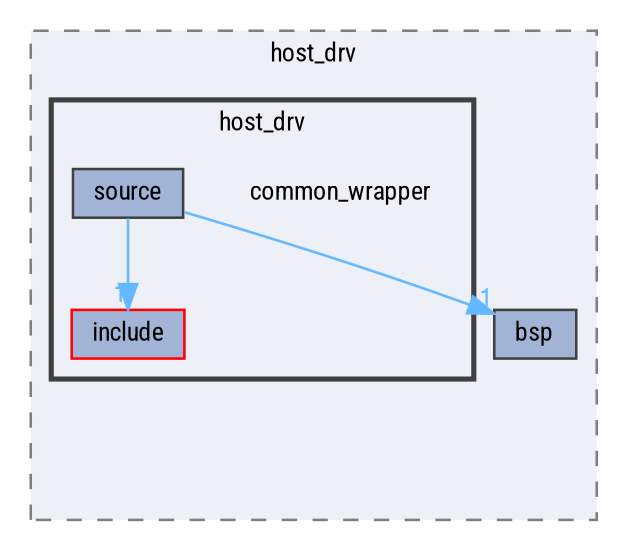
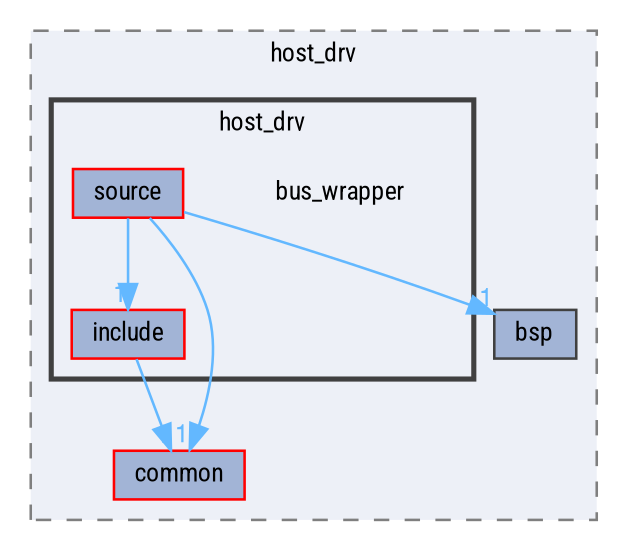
(128, 193) -> (128, 193)
(341, 193) -> (341, 193)
none -> (179, 475)
